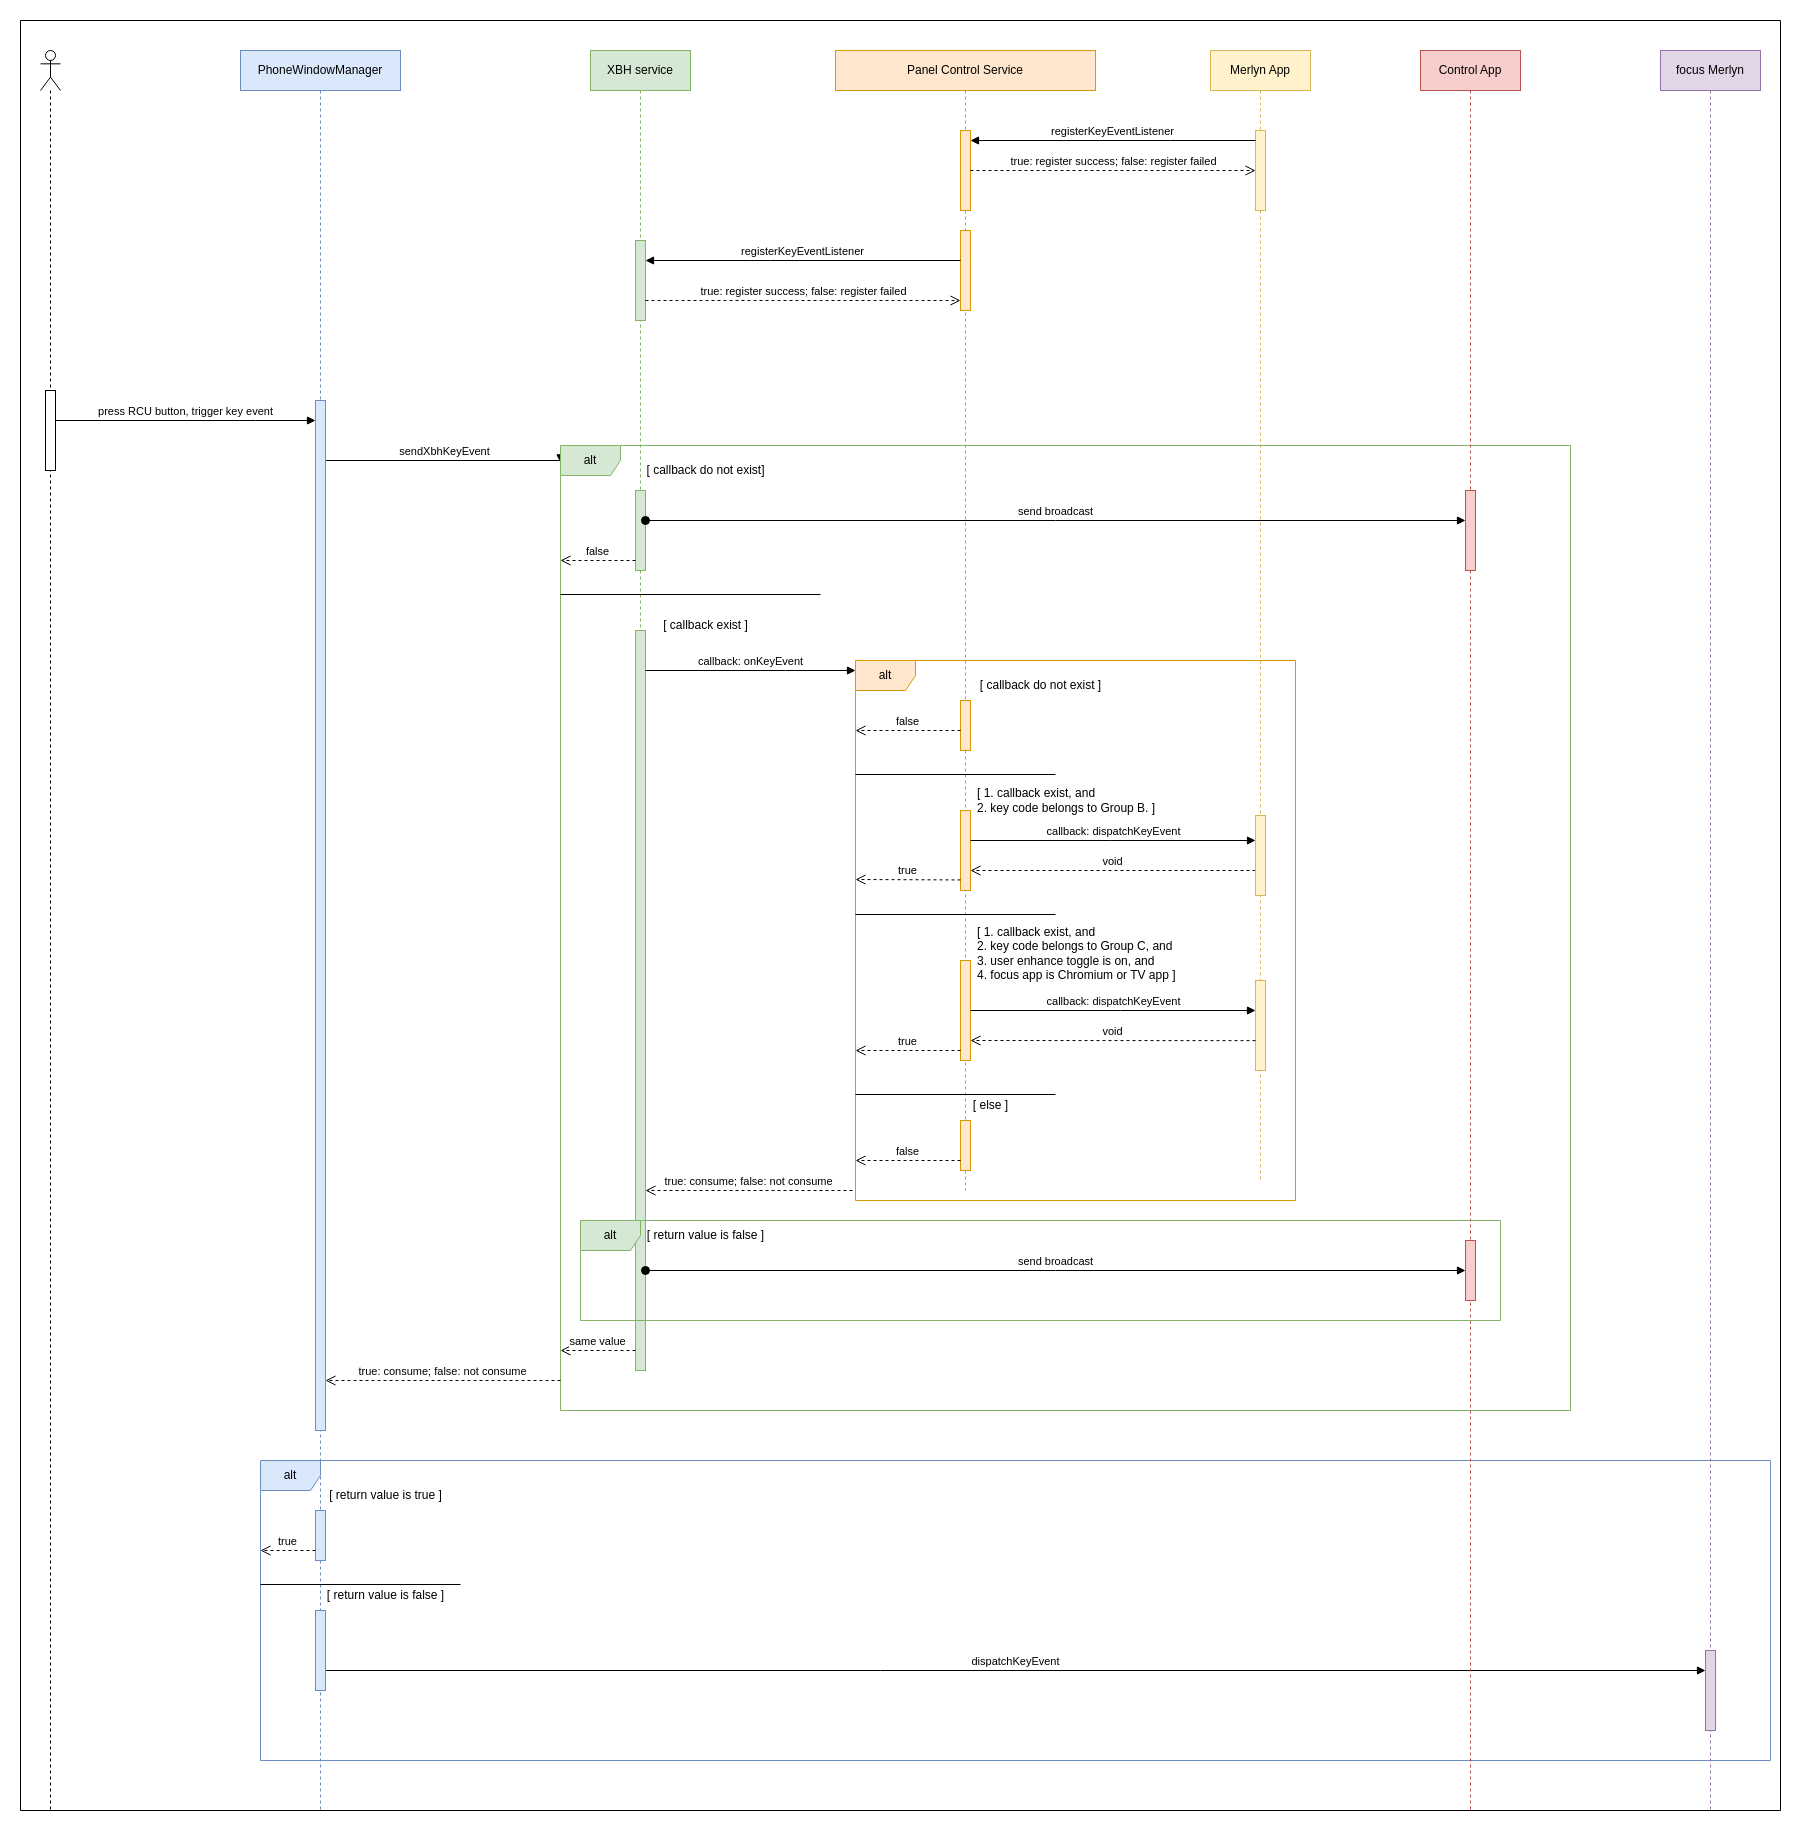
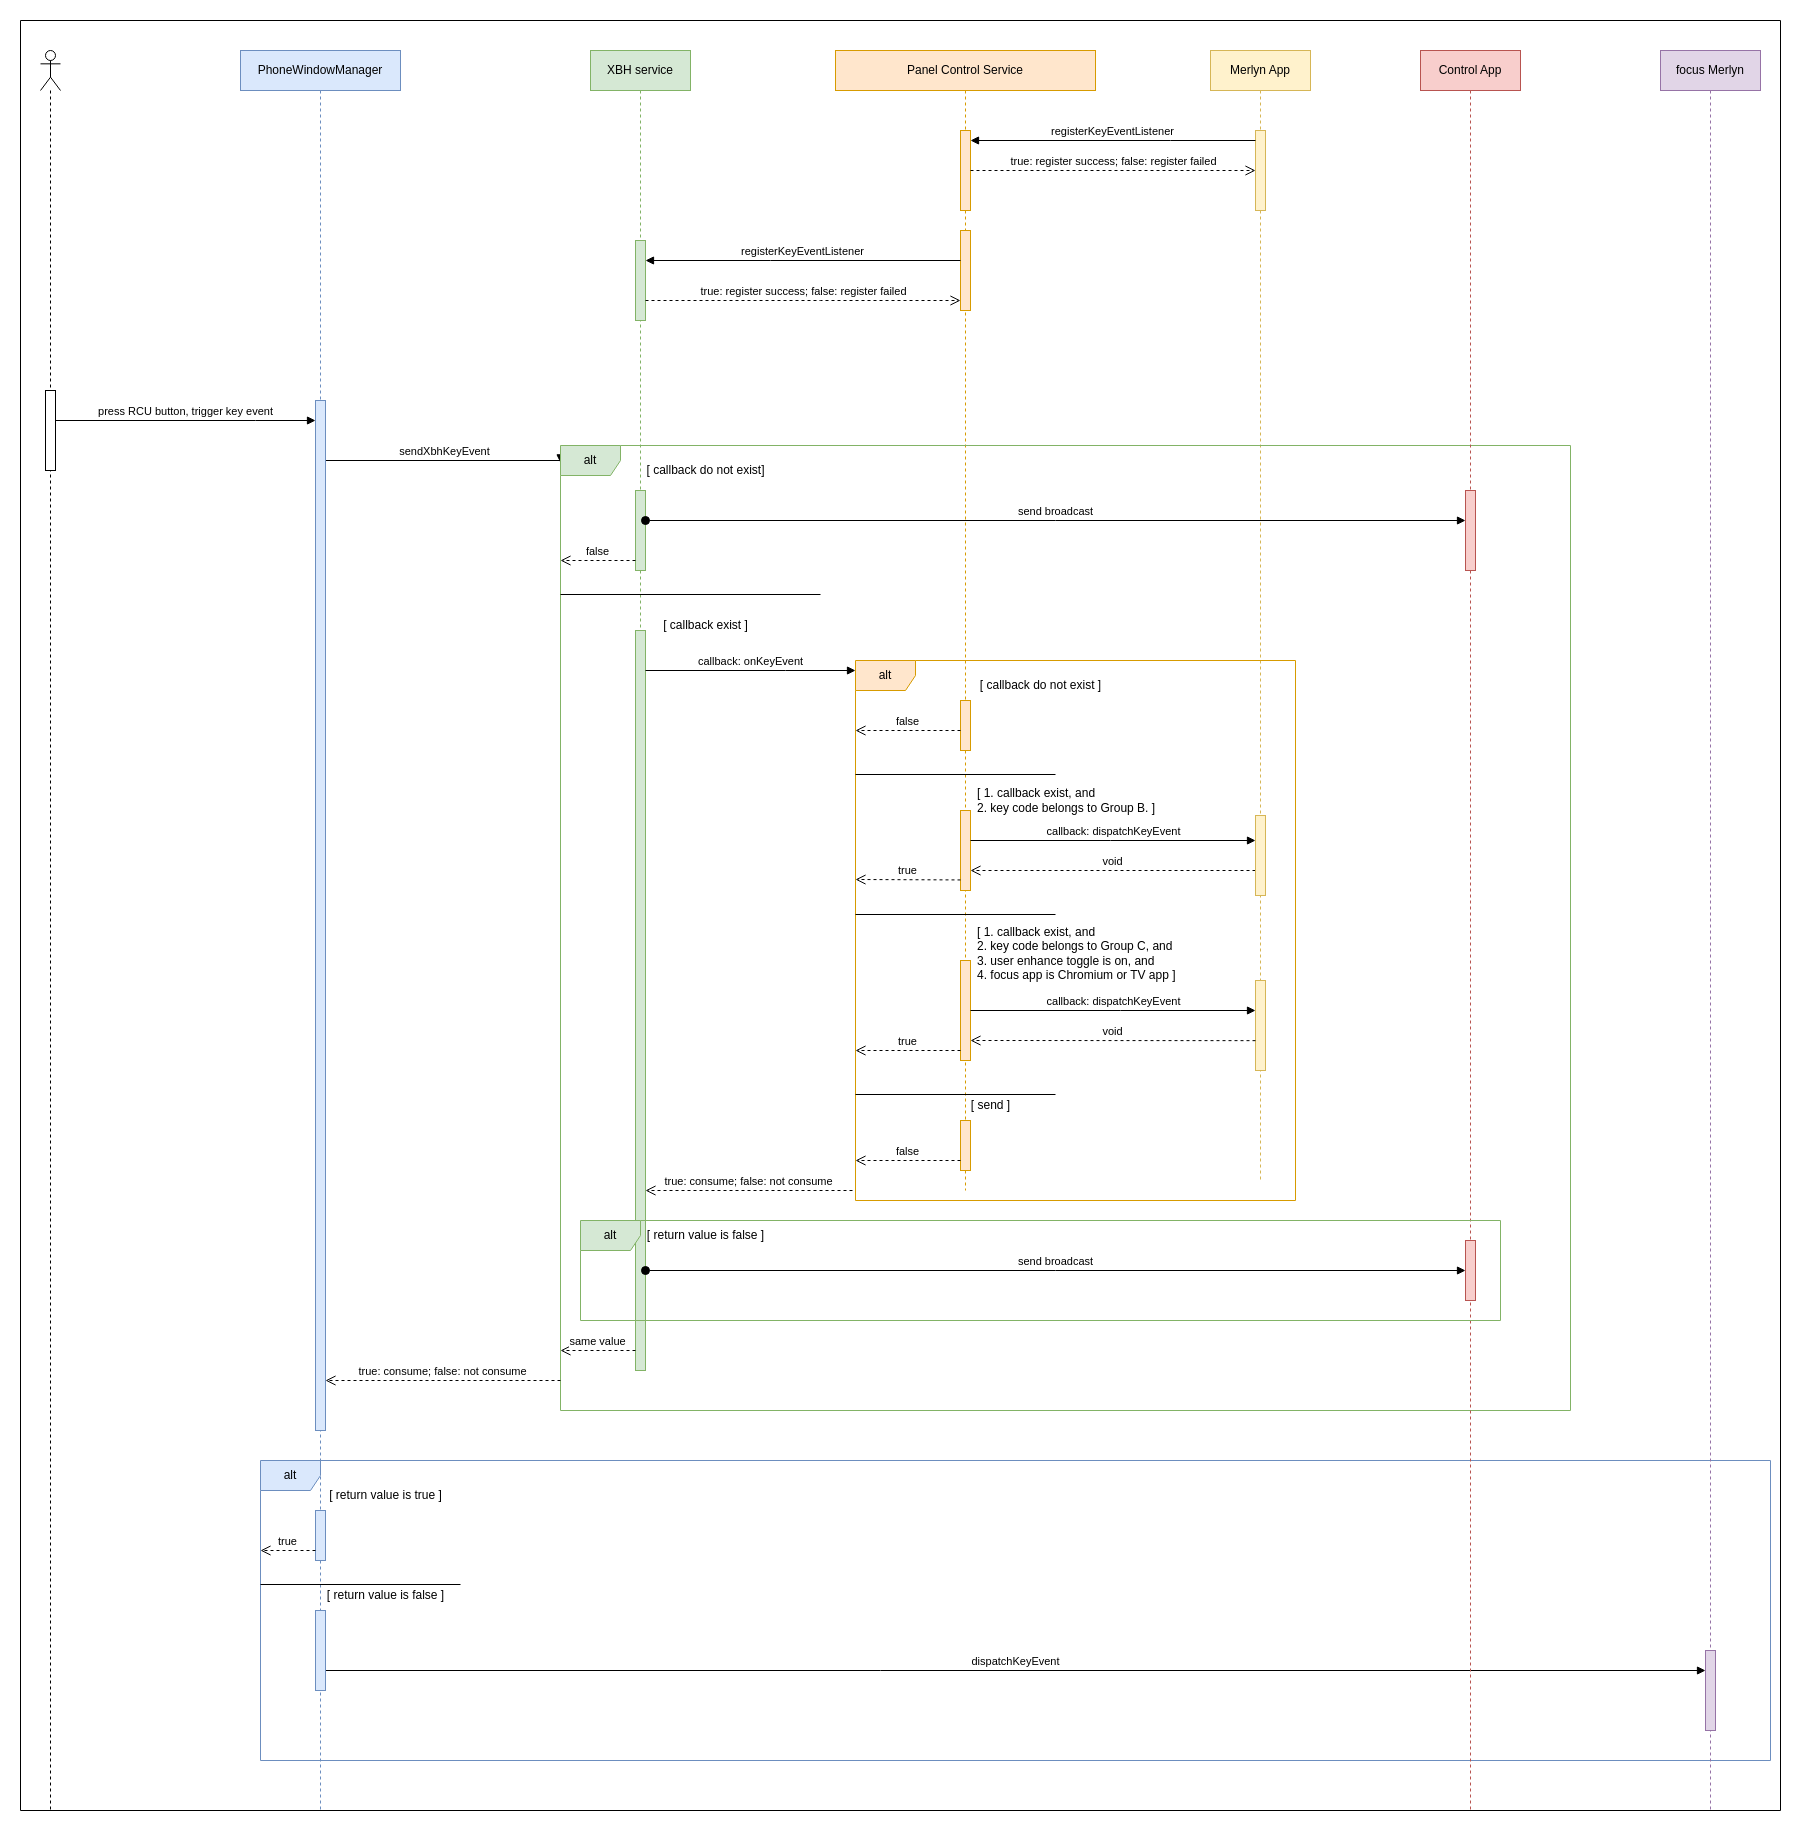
(991, 1106) -> (991, 1106)
